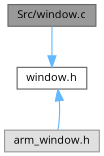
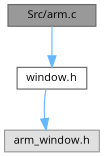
(52, 15) -> (52, 15)
(60, 116) -> (44, 104)
